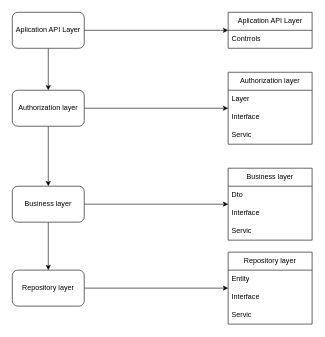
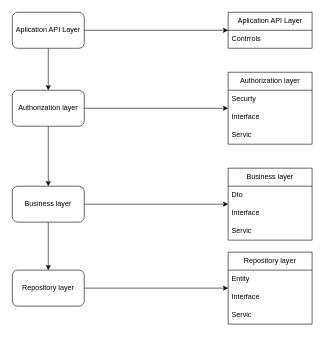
(242, 99) -> (246, 99)
